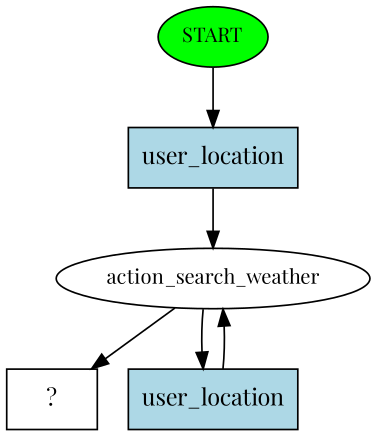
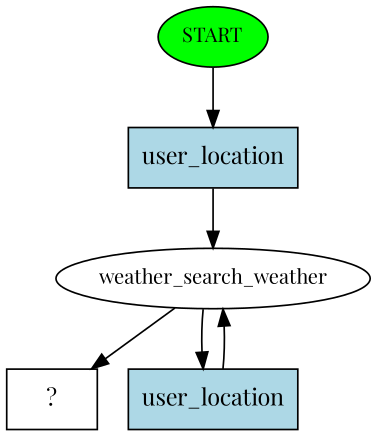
(213, 279) -> (213, 279)
